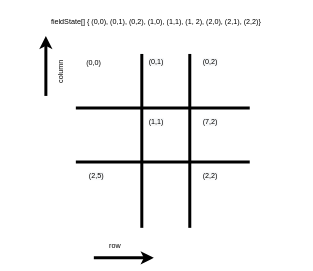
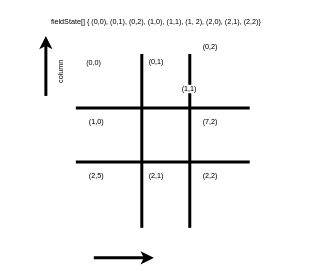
(217, 63) -> (217, 48)
none -> (103, 123)
(163, 123) -> (196, 90)
none -> (163, 177)
(115, 246) -> none
